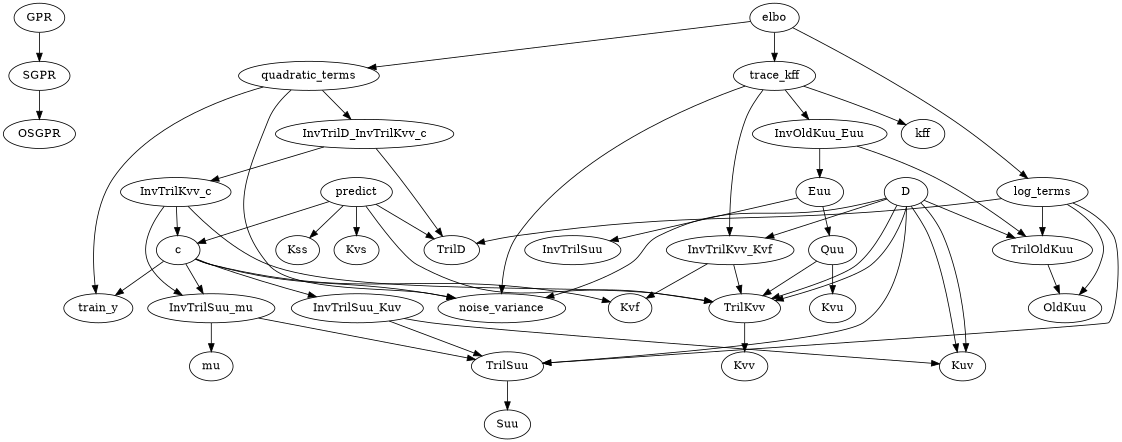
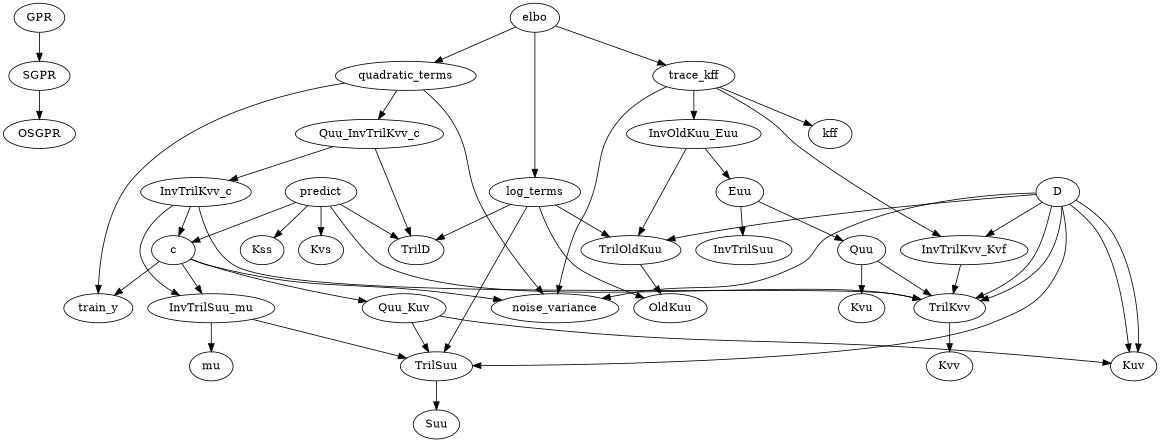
(365, 134) -> (369, 134)
(357, 308) -> (404, 308)
(630, 308) -> none
